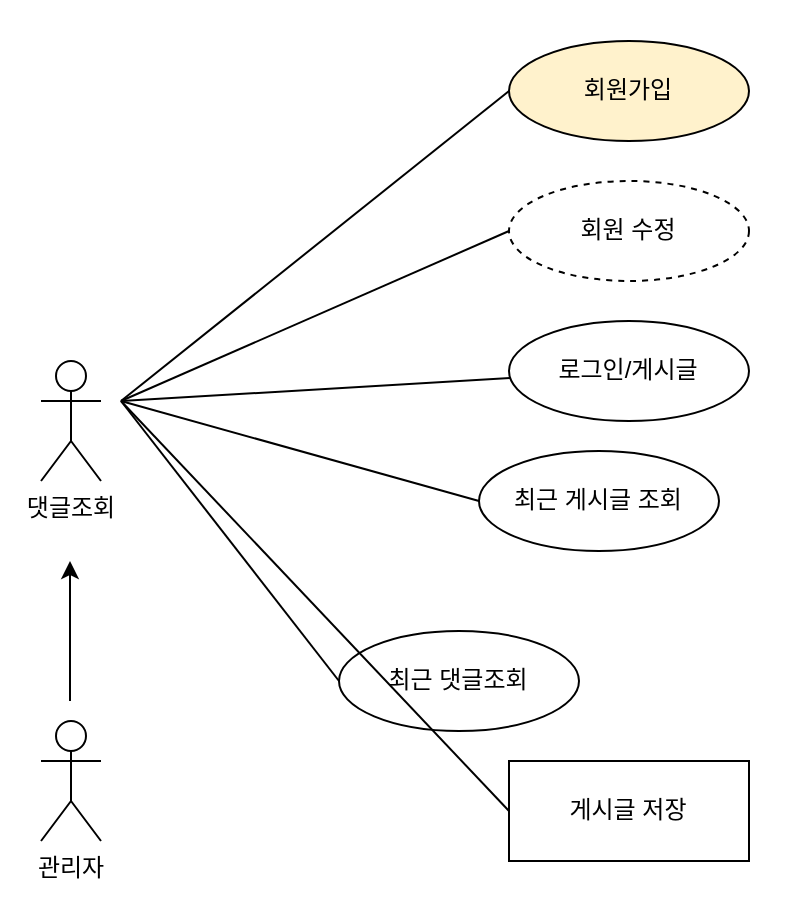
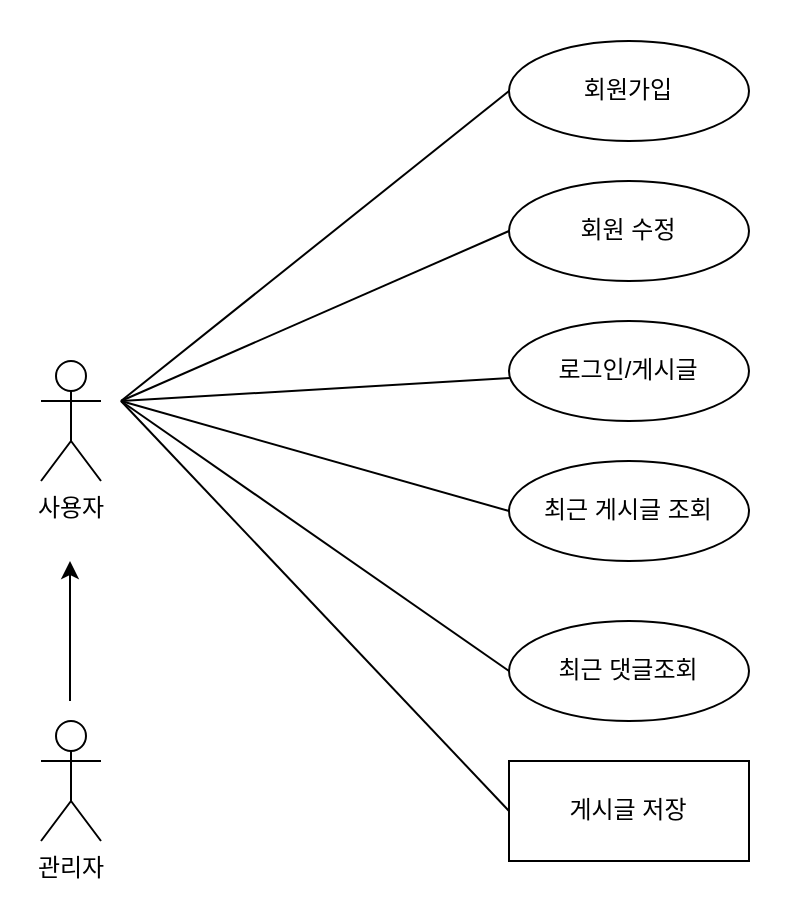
(629, 91) -> (629, 91)
(629, 231) -> (629, 231)
(599, 501) -> (629, 511)
(72, 509) -> (72, 509)
(459, 681) -> (629, 671)
